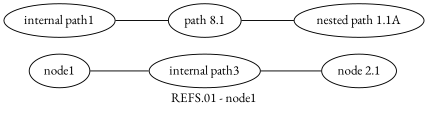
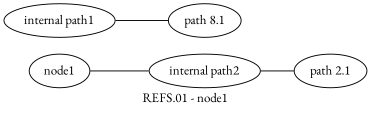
(359, 21) -> none
(205, 71) -> (205, 71)
(359, 71) -> (331, 71)
